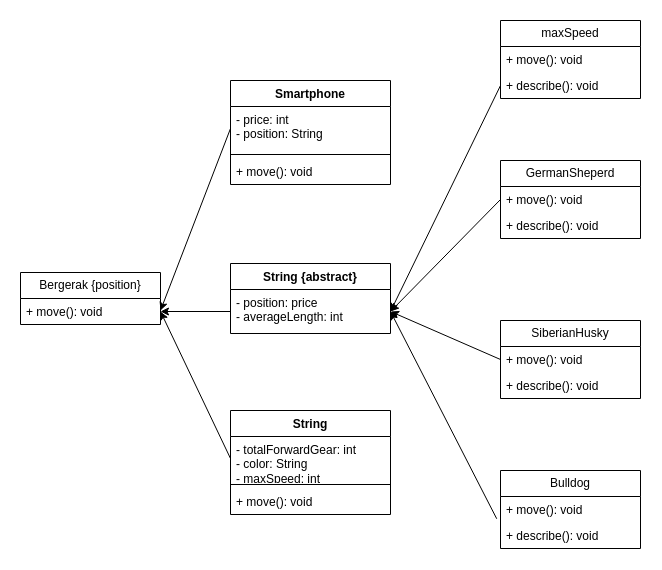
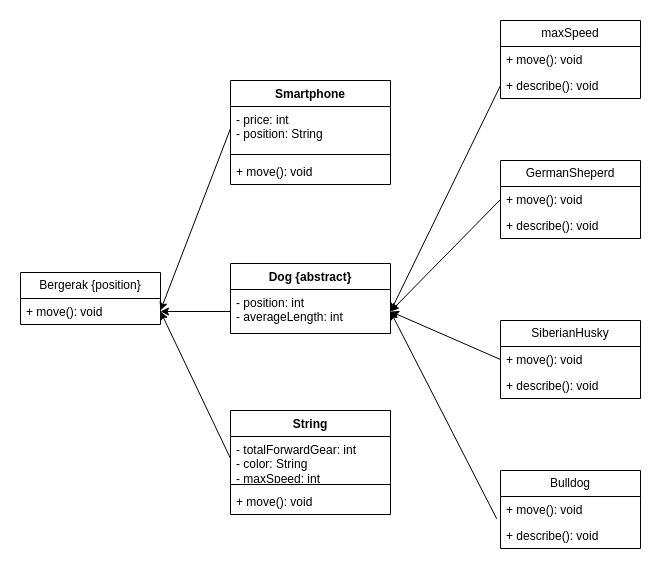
(311, 278) -> (311, 278)
(297, 311) -> (297, 311)
